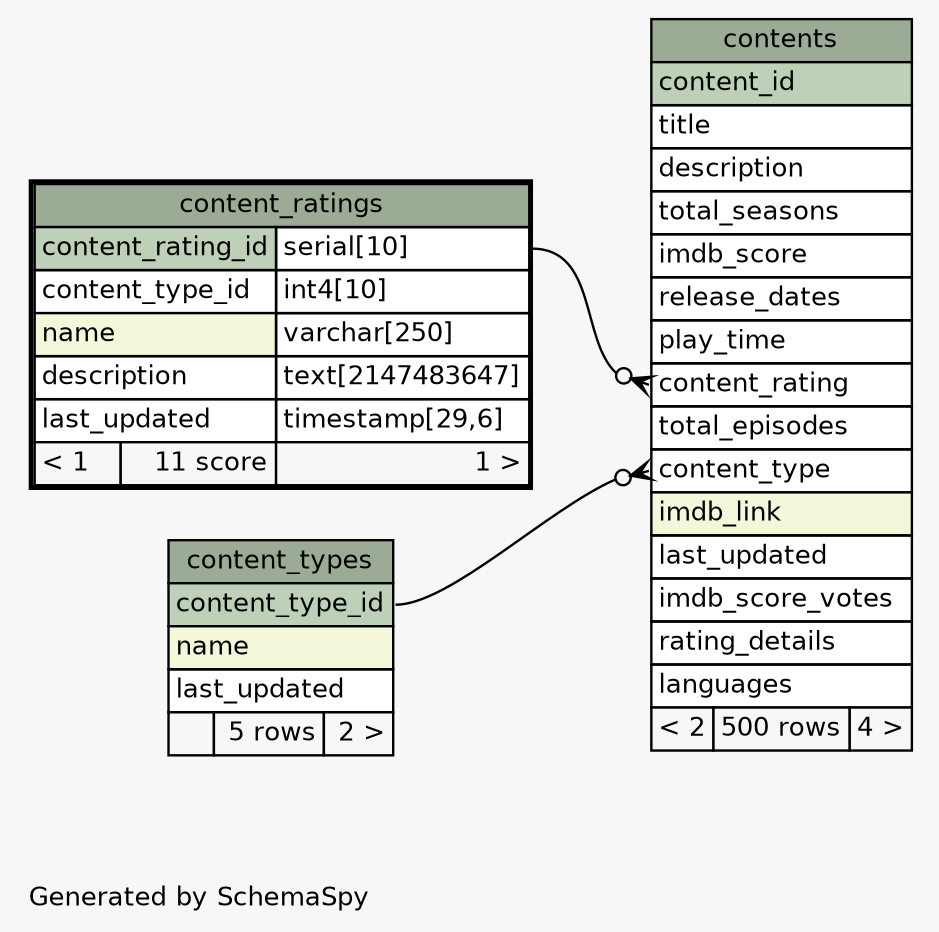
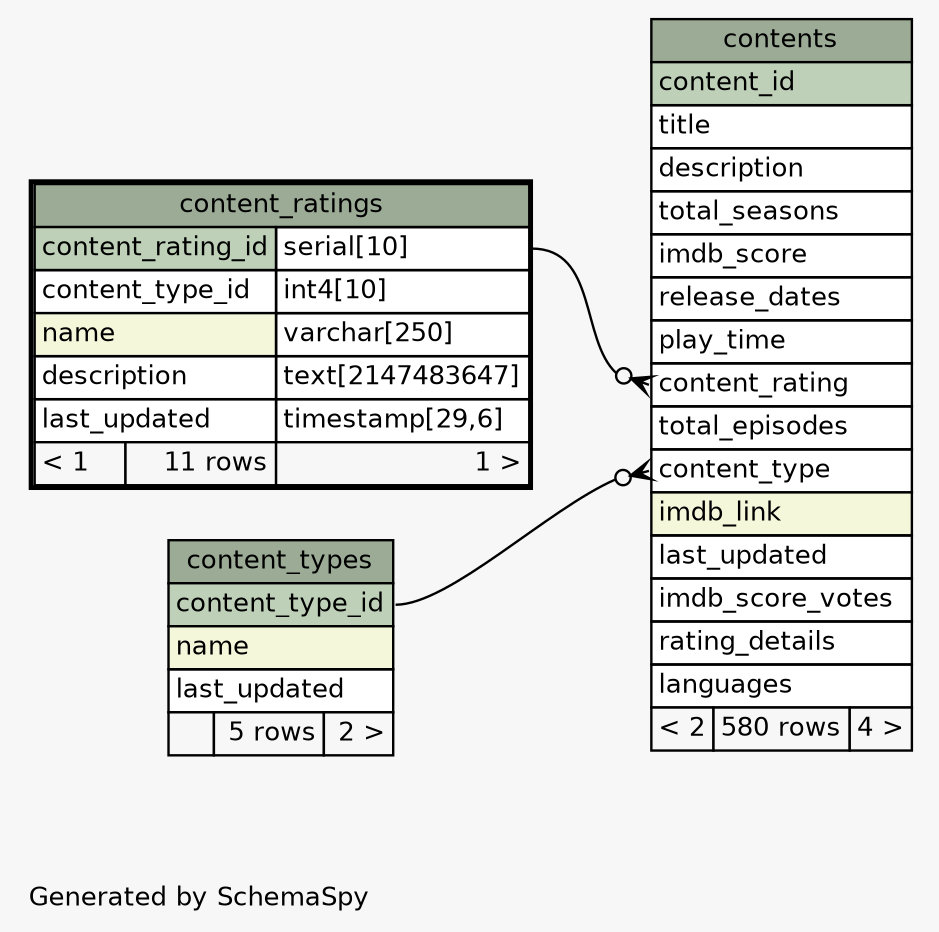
(212, 463) -> (216, 463)
(782, 728) -> (782, 728)
